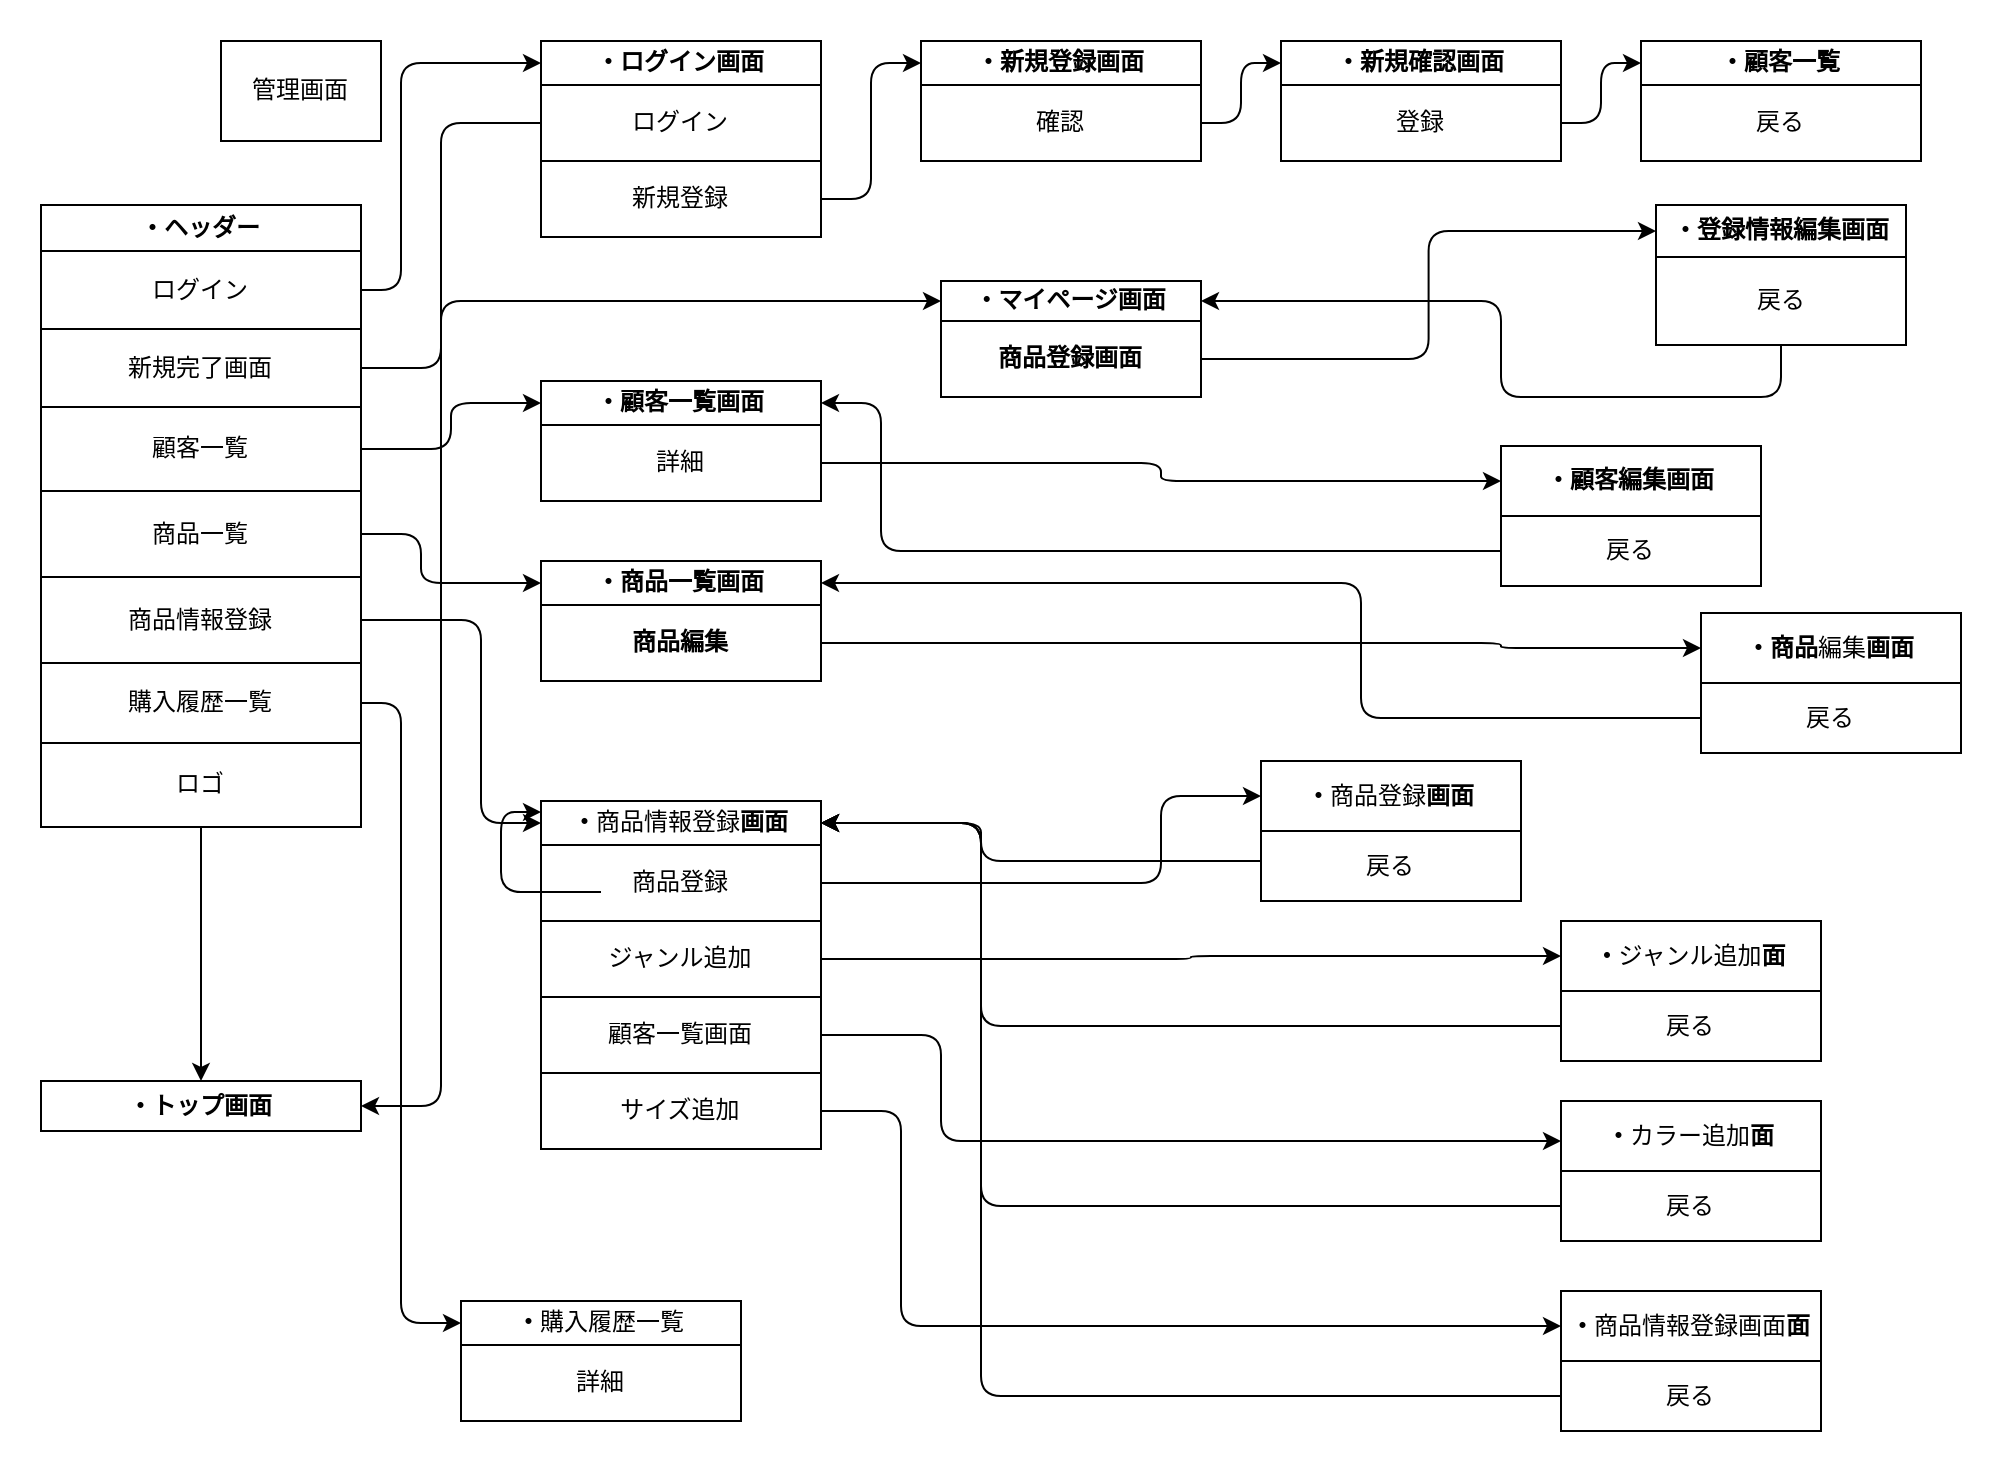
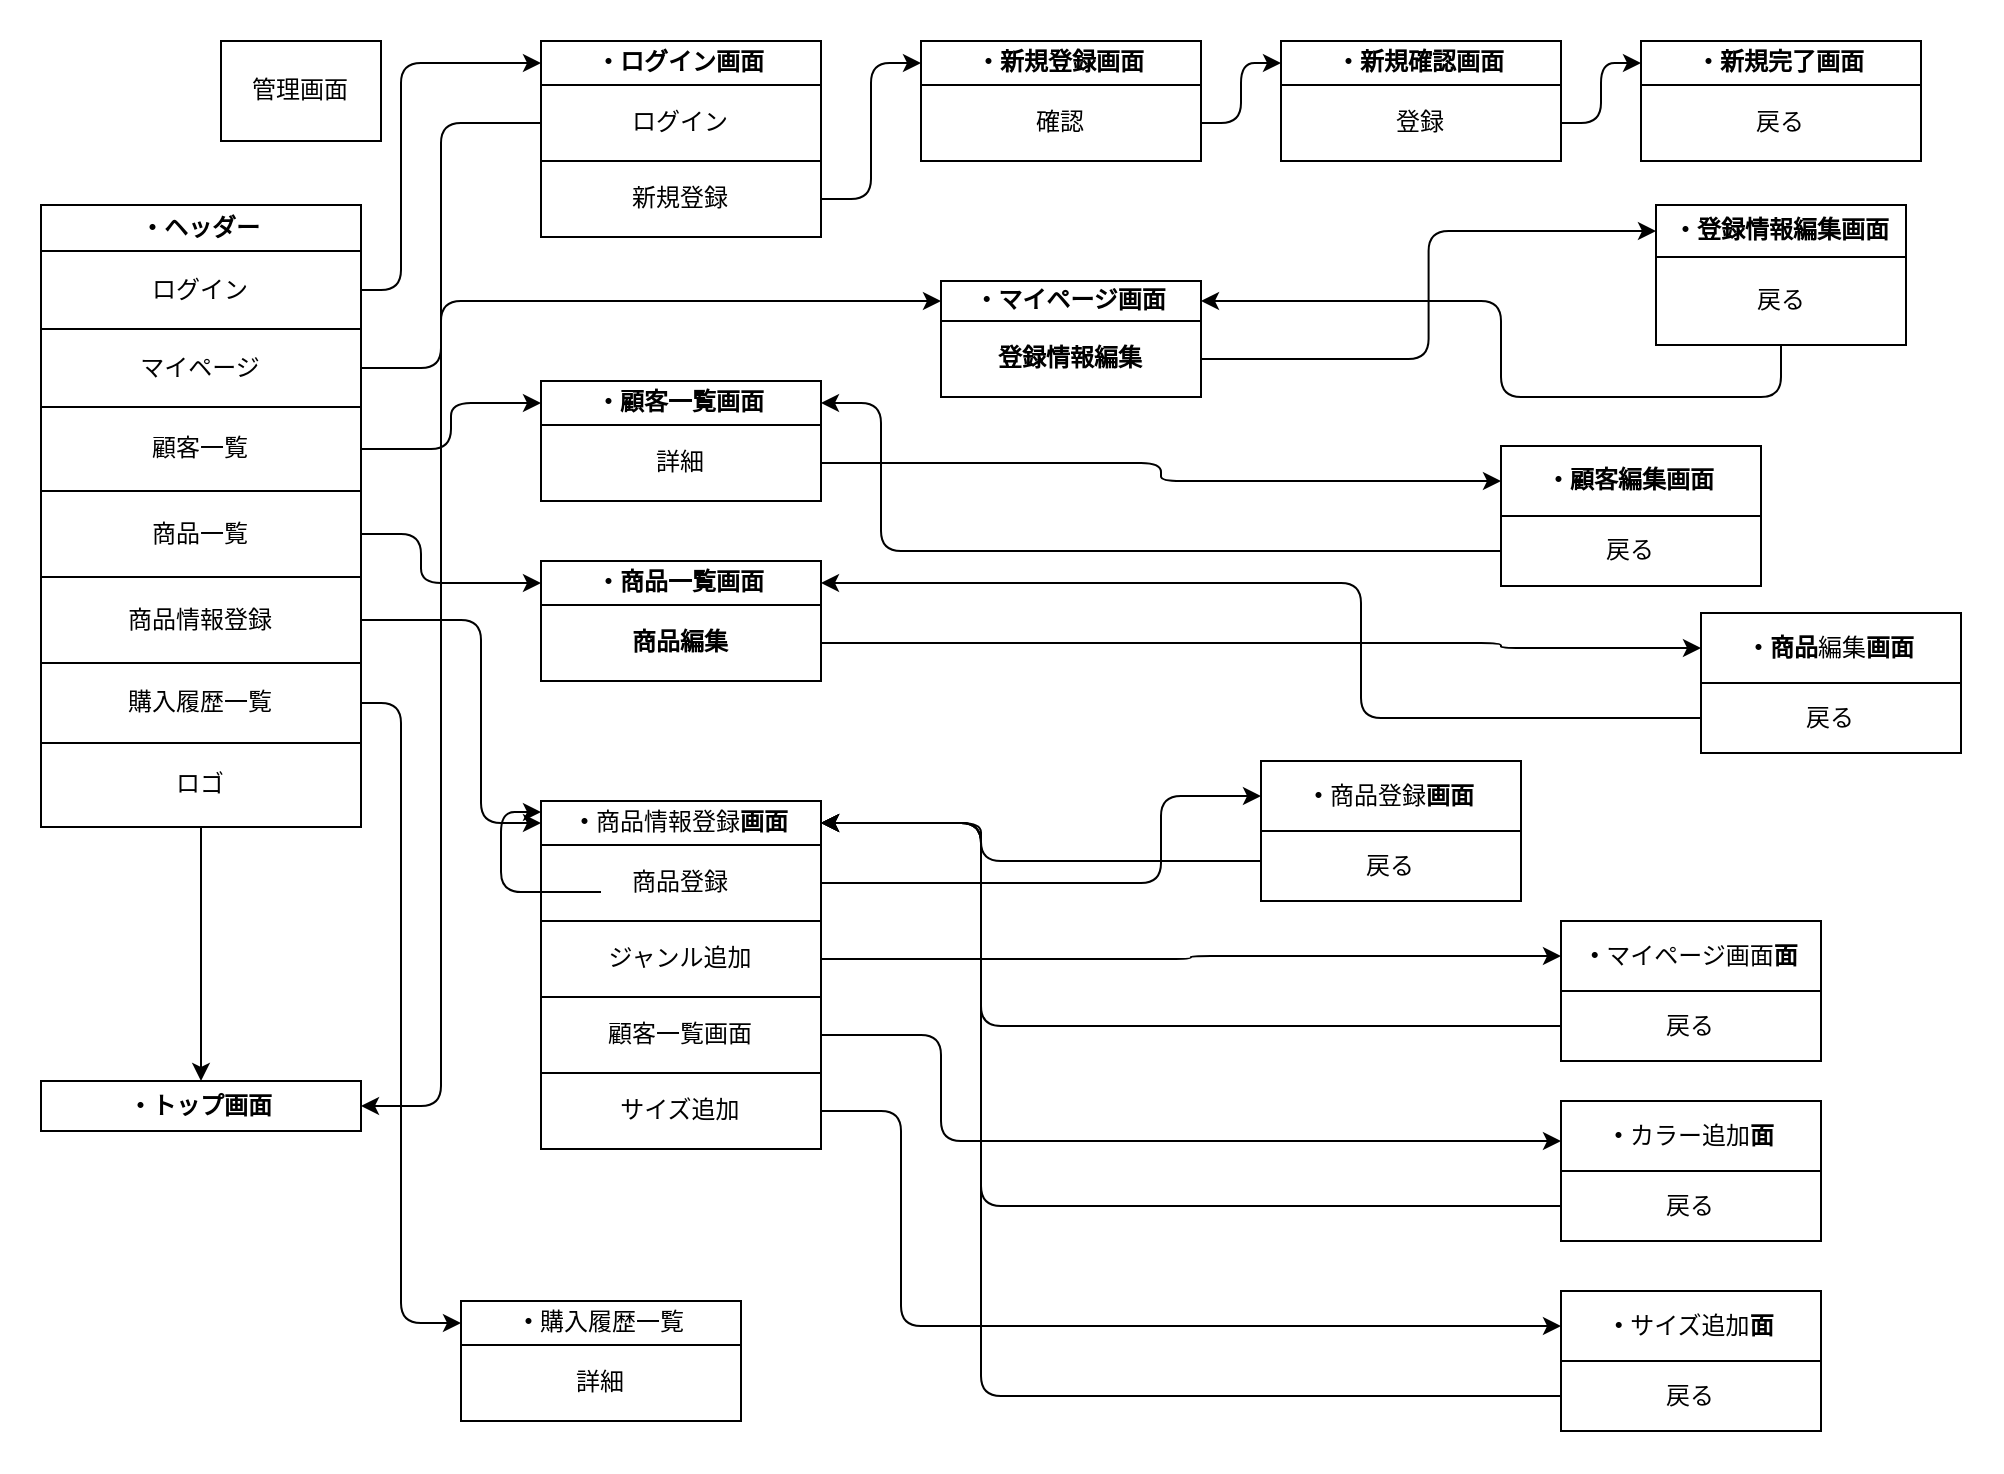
(1781, 63) -> (1781, 63)
(1071, 359) -> (1071, 359)
(201, 369) -> (201, 369)
(1691, 957) -> (1691, 957)
(1691, 1327) -> (1691, 1327)
